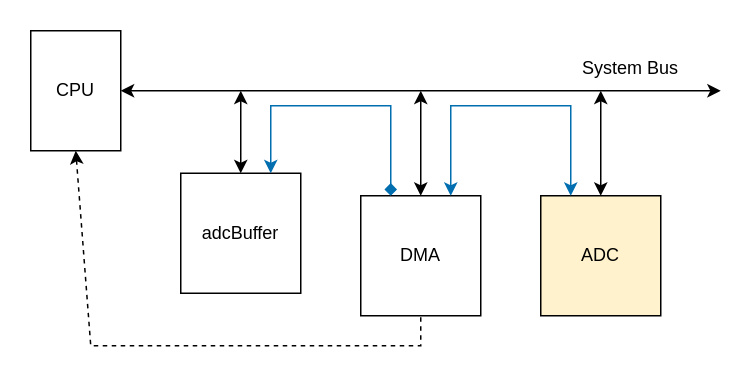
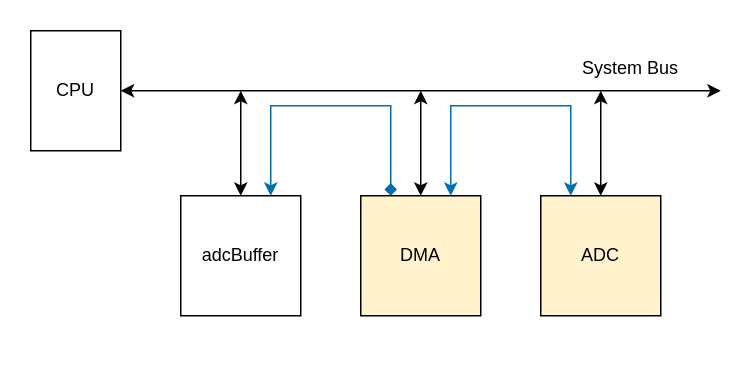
(241, 233) -> (241, 256)
(421, 256) -> (421, 256)
(178, 346) -> none
